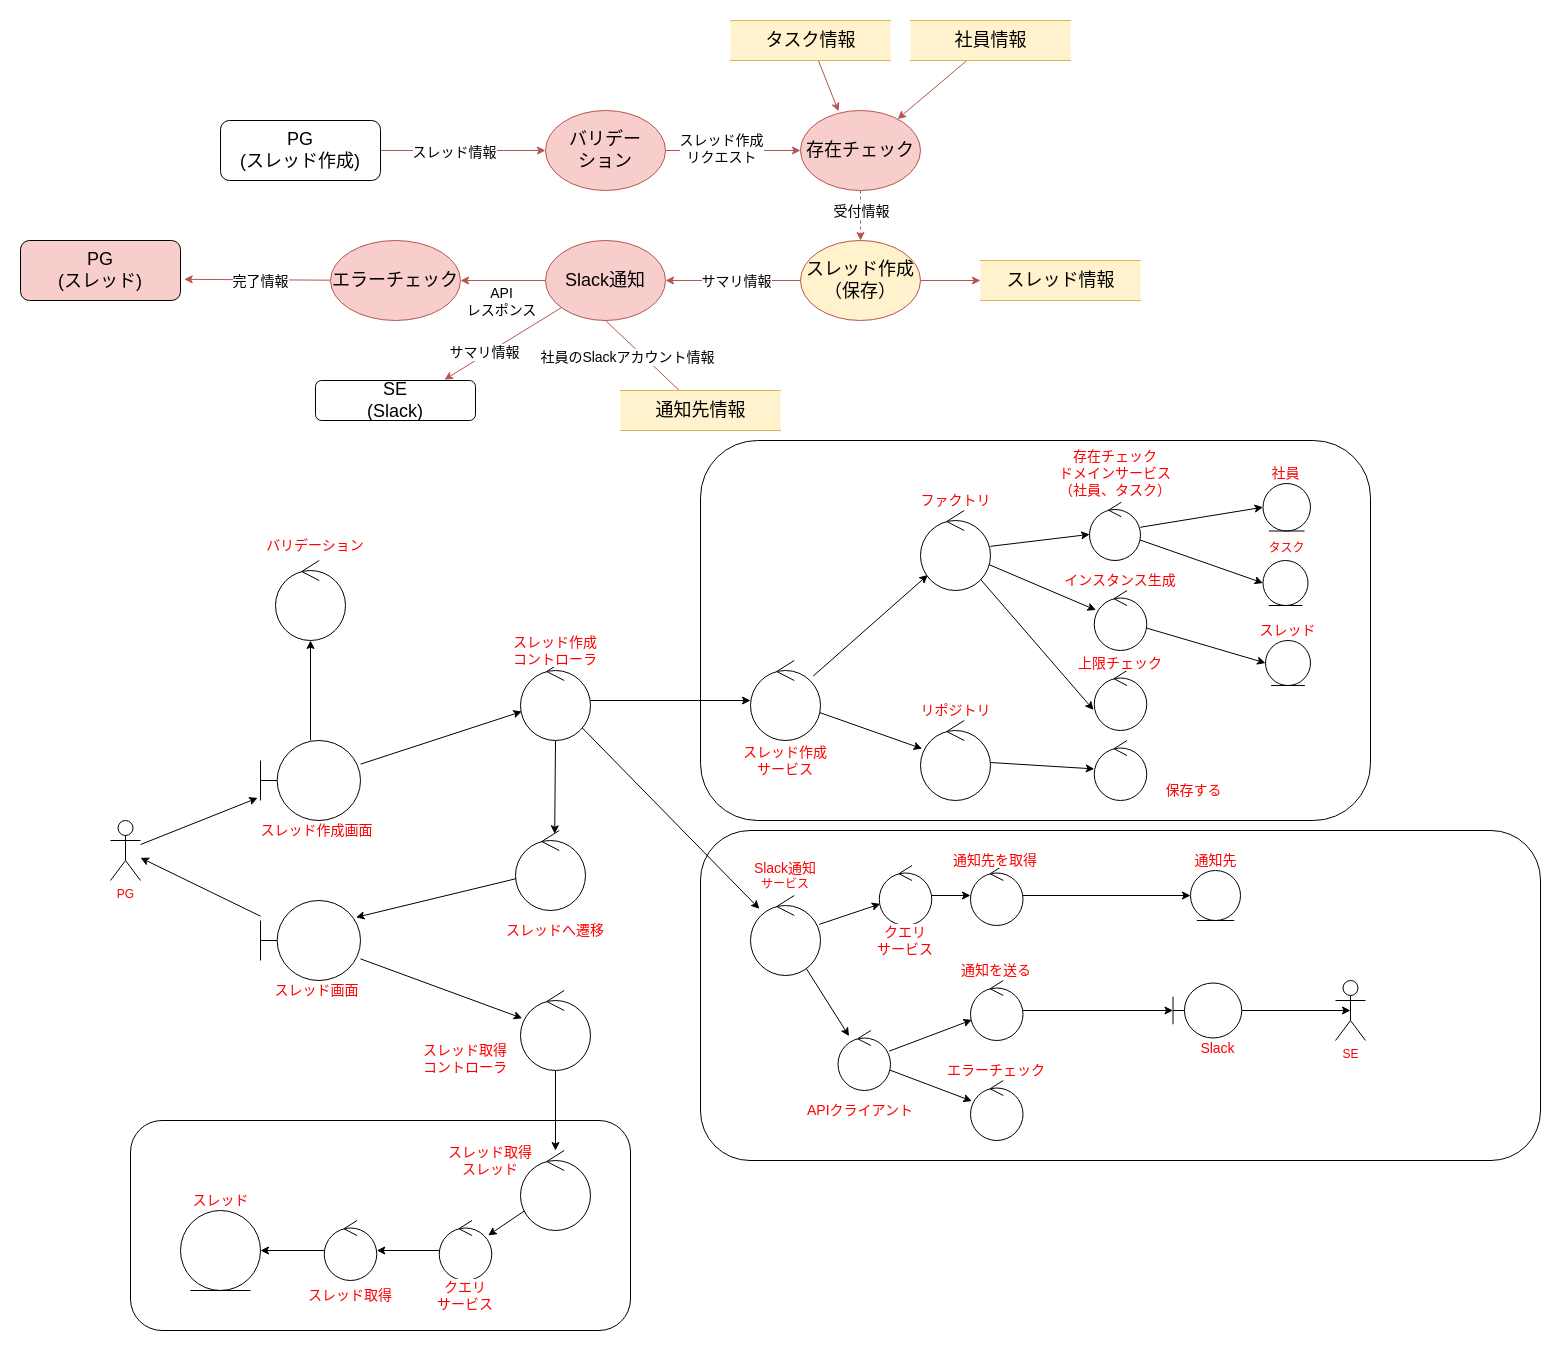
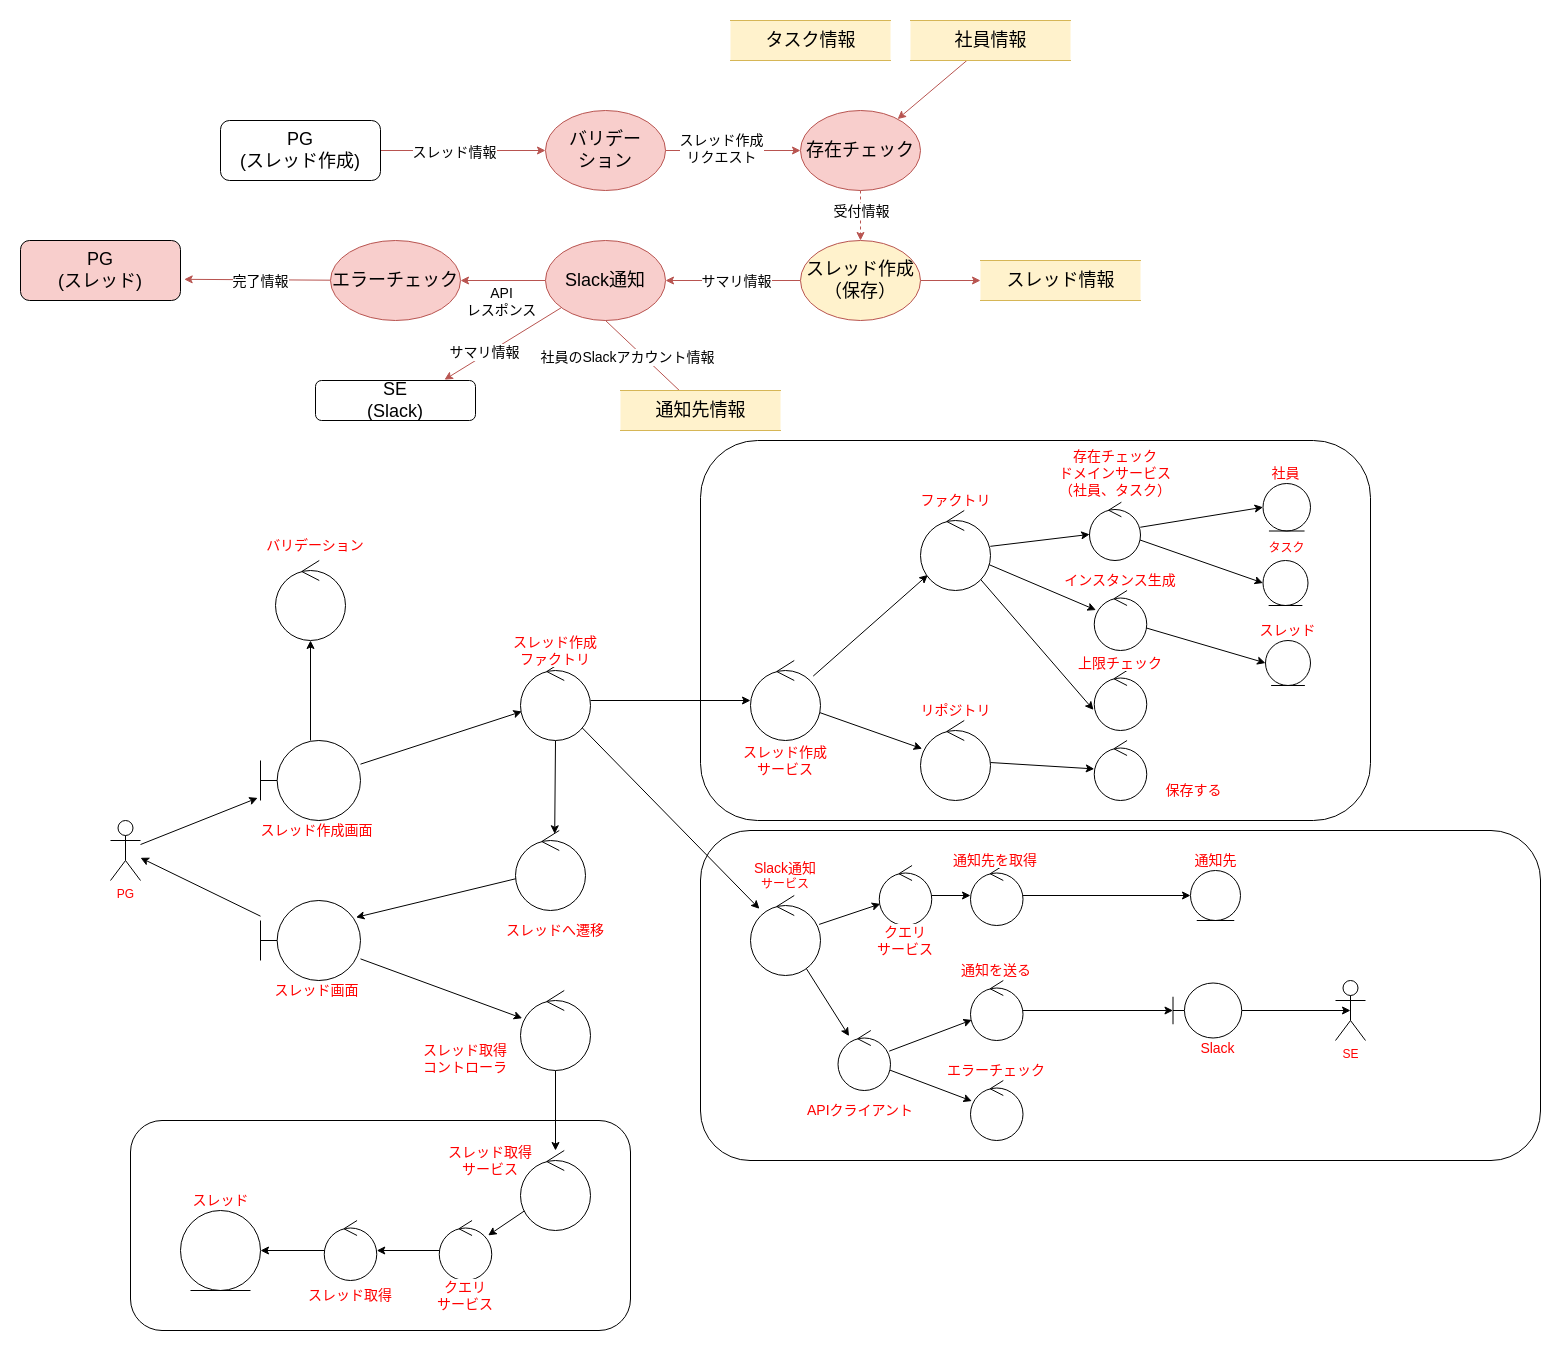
(828, 84) -> none
(556, 651) -> (556, 651)
(491, 1161) -> (491, 1161)
